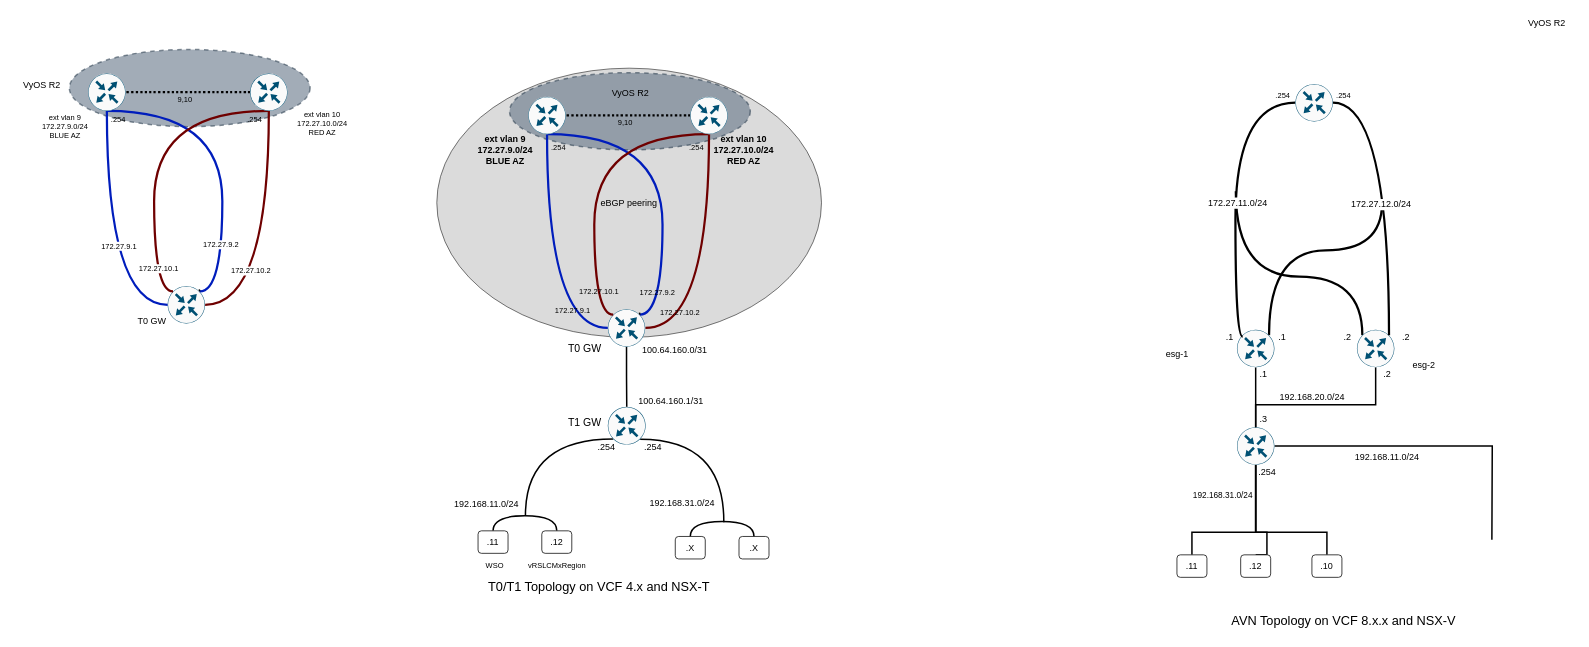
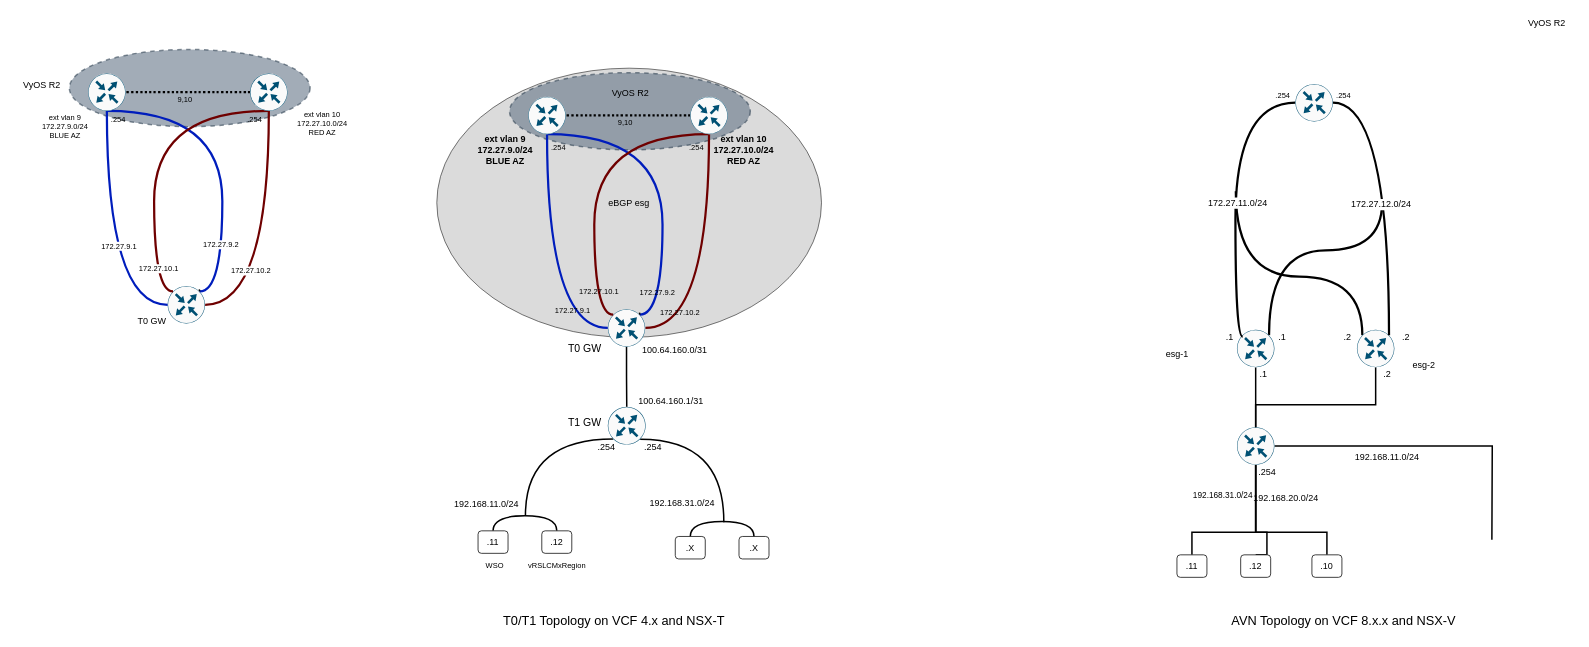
(629, 203) -> (629, 203)
(1312, 397) -> (1286, 498)
(1263, 420) -> none
(599, 588) -> (614, 621)
